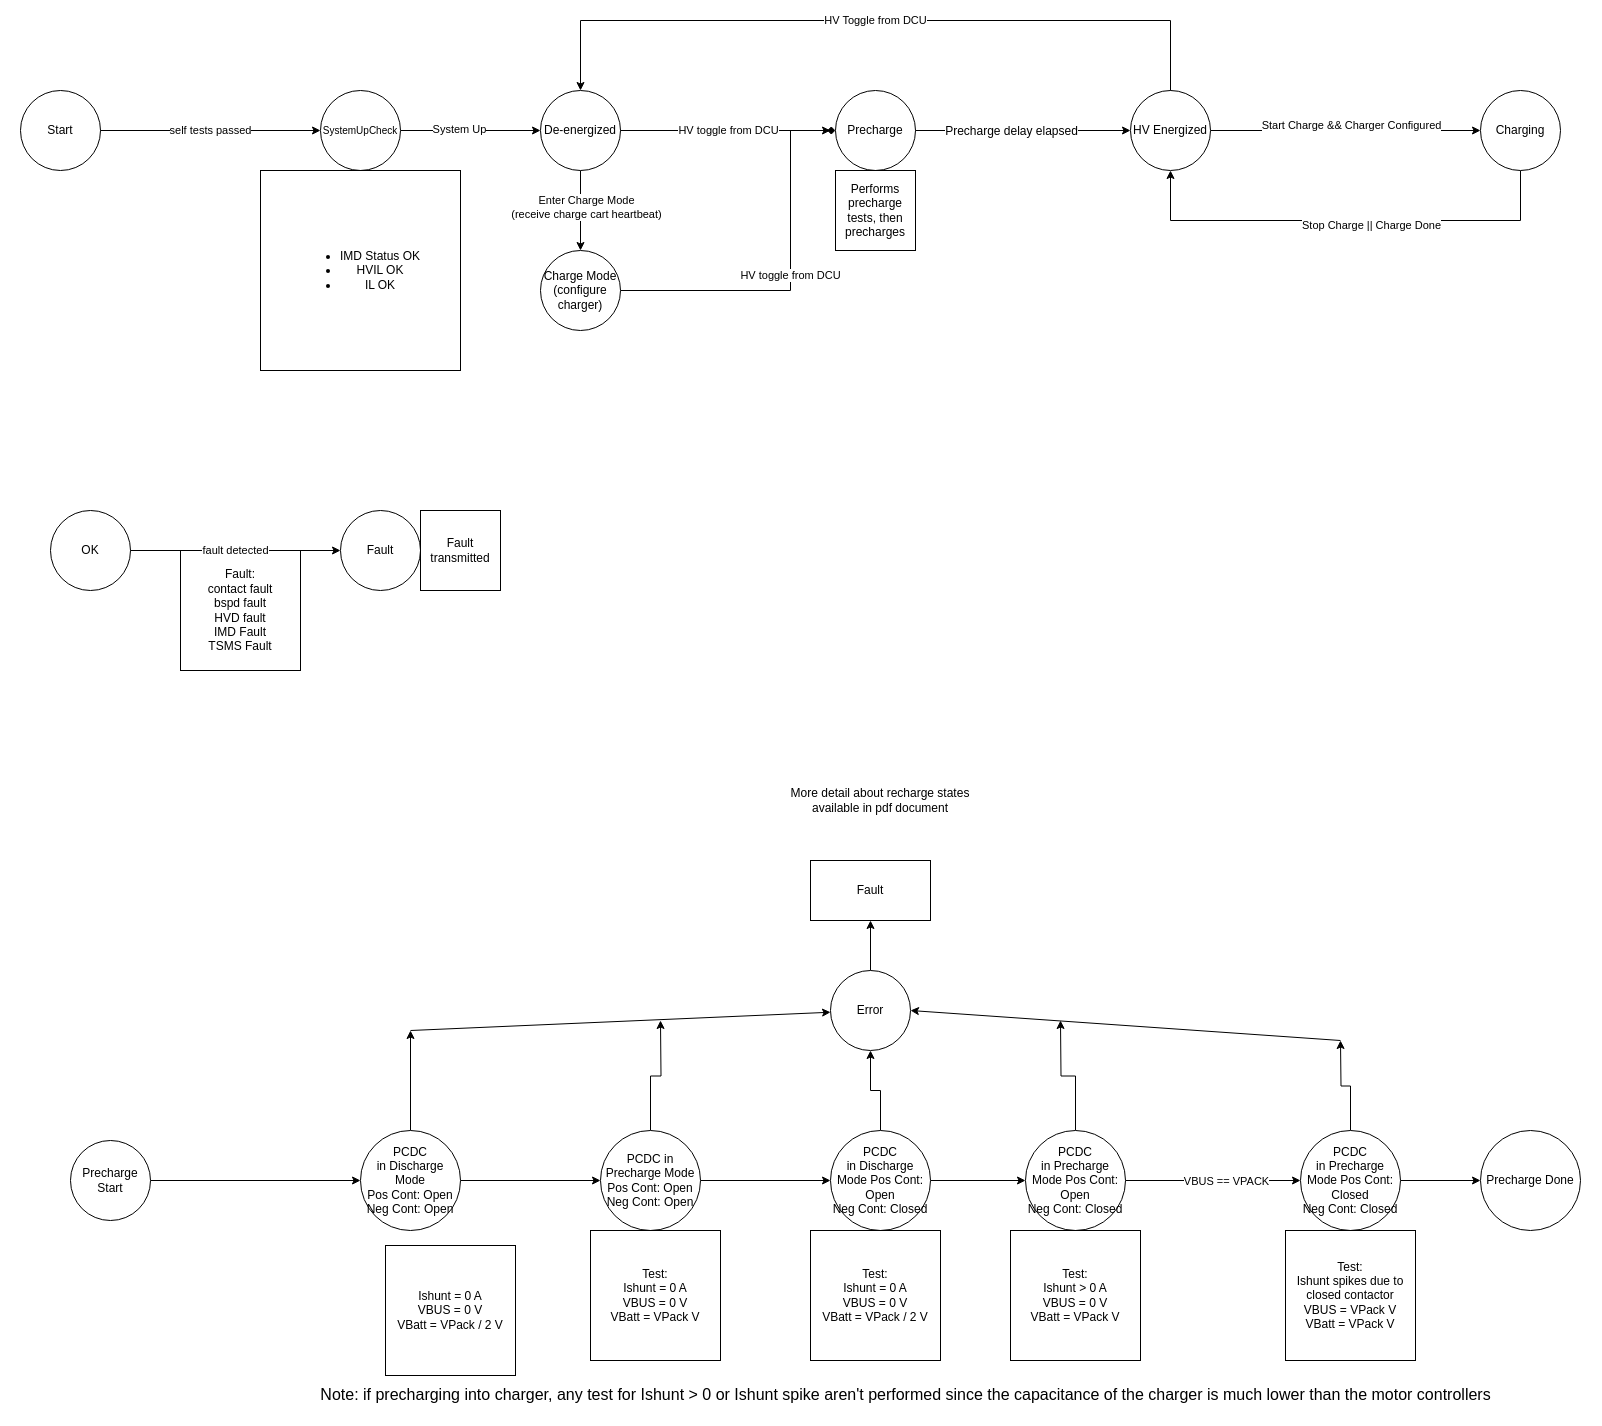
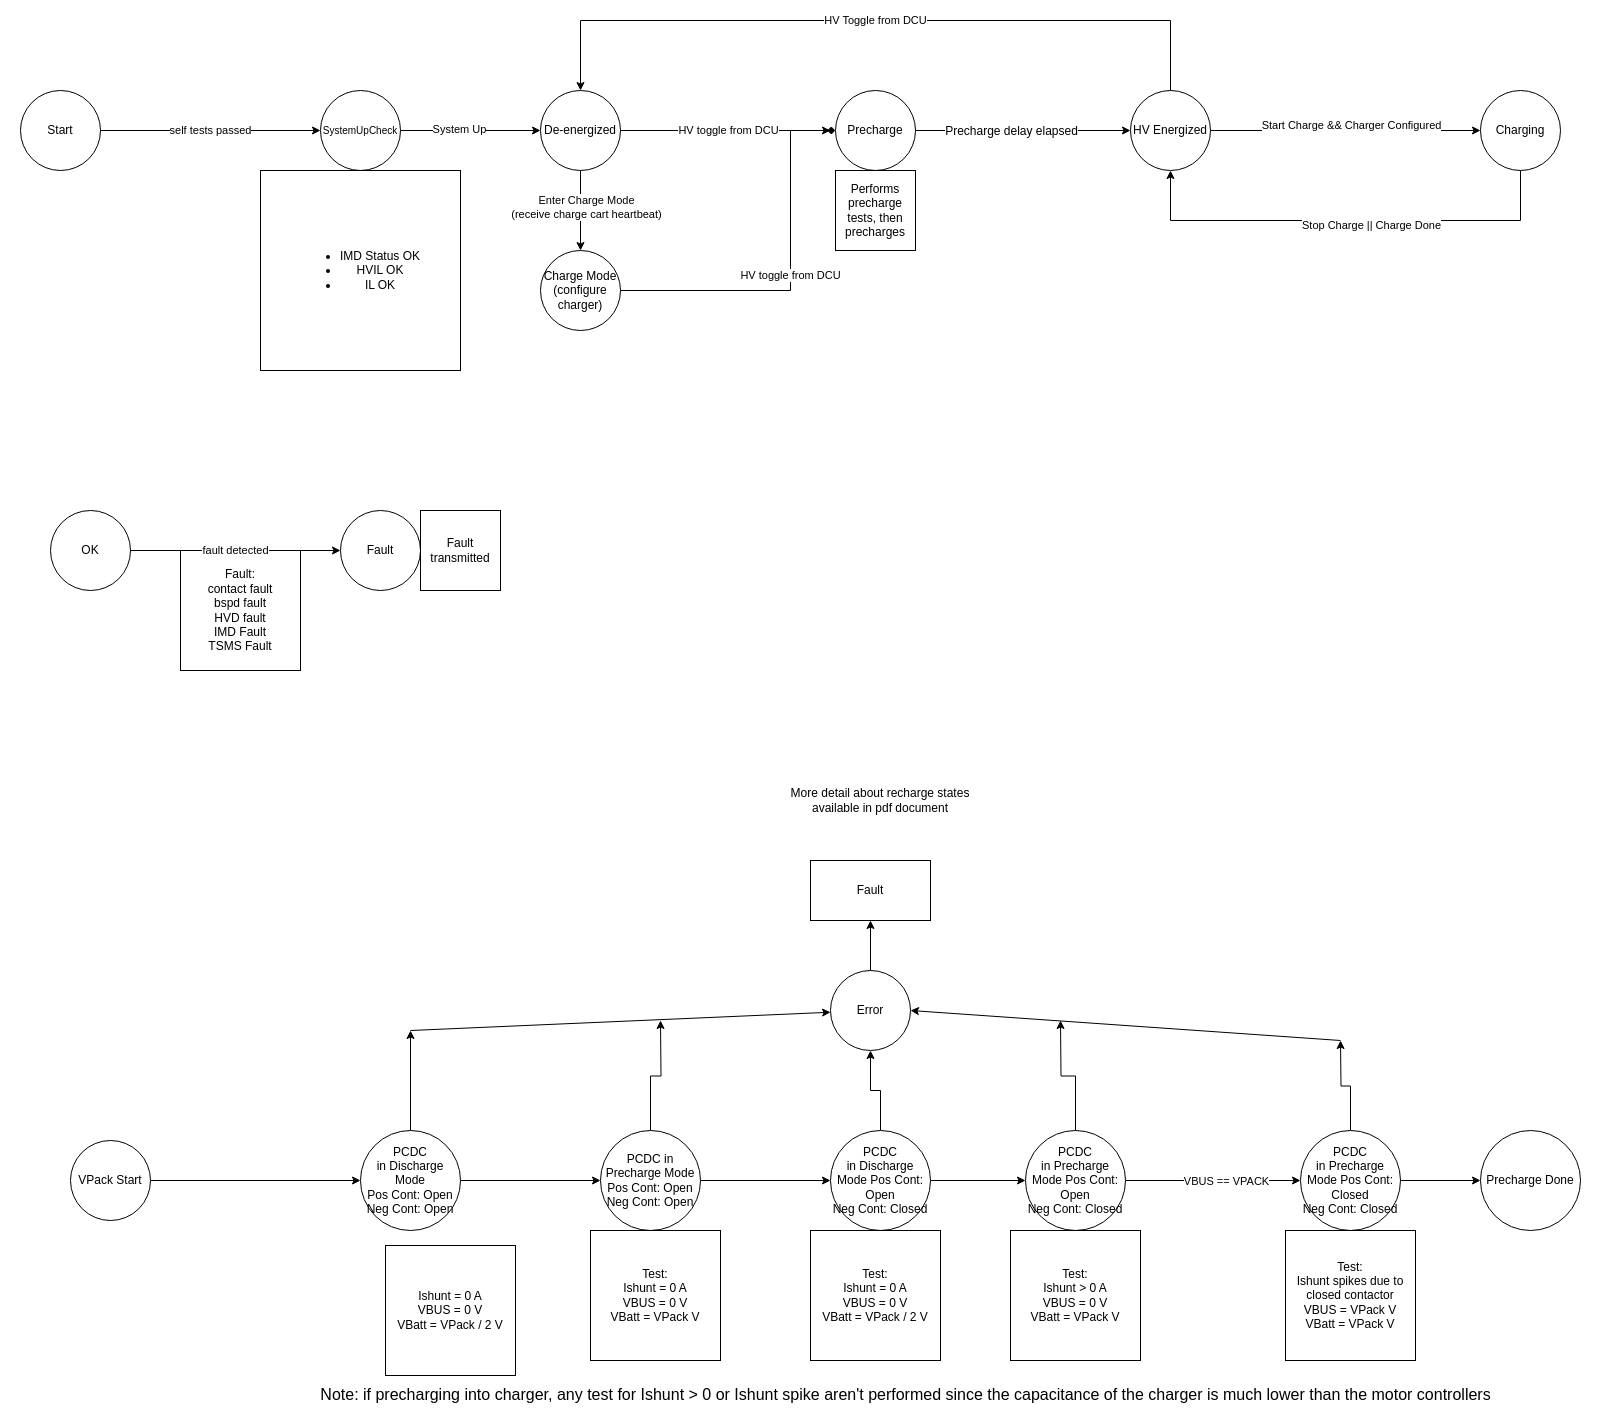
(111, 1181) -> (111, 1181)
